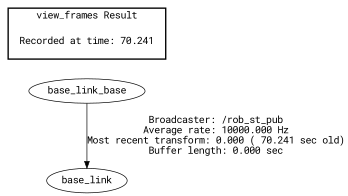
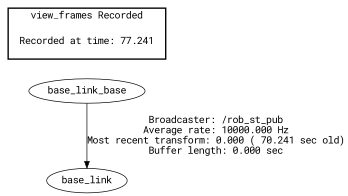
(87, 16) -> (87, 16)
(87, 41) -> (87, 41)
